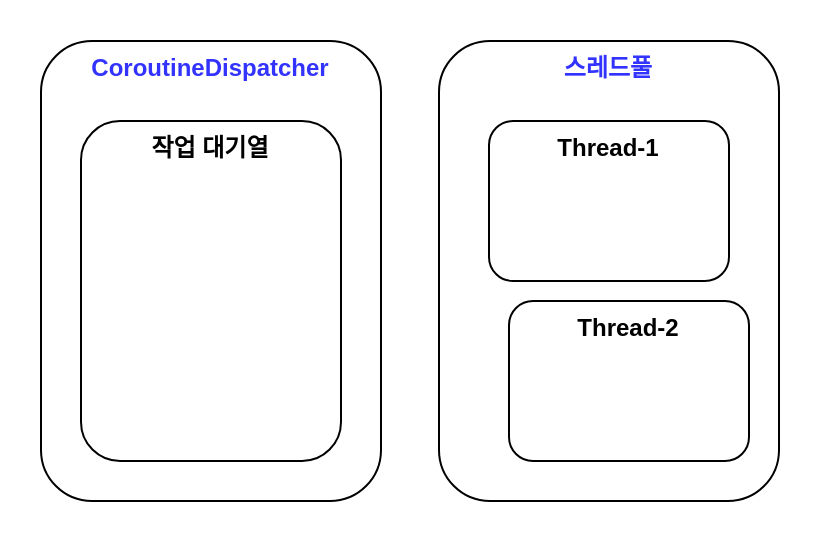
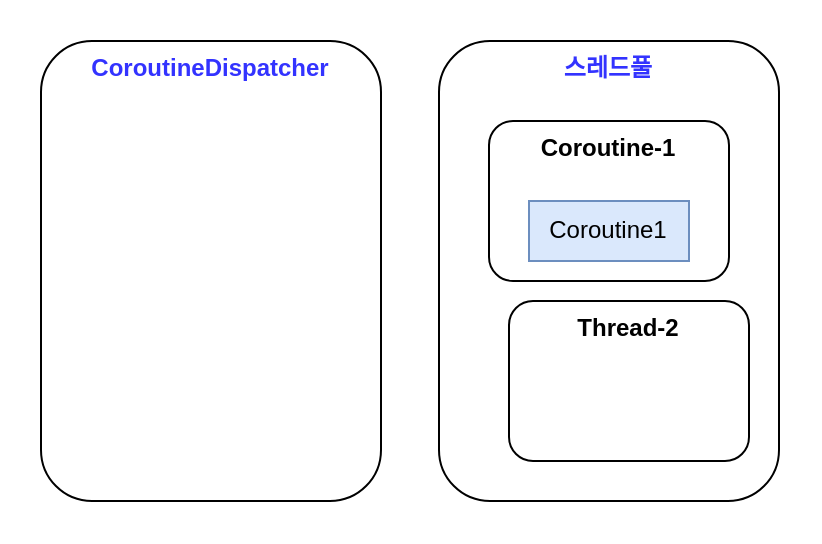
(609, 149) -> (609, 149)
none -> (609, 231)
(211, 291) -> none
